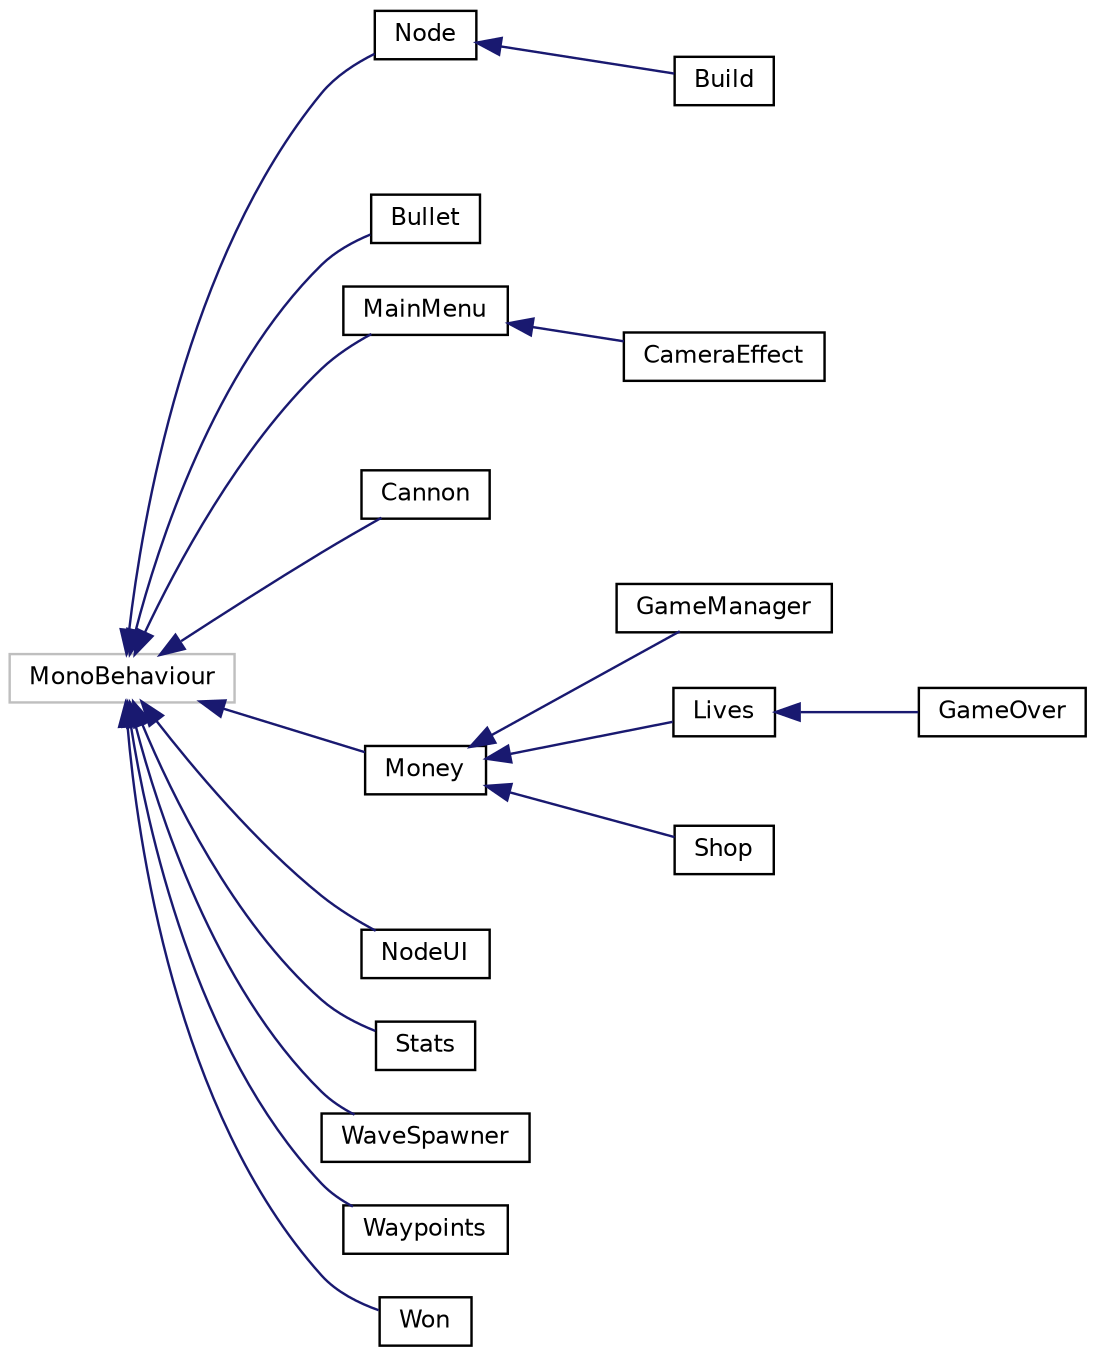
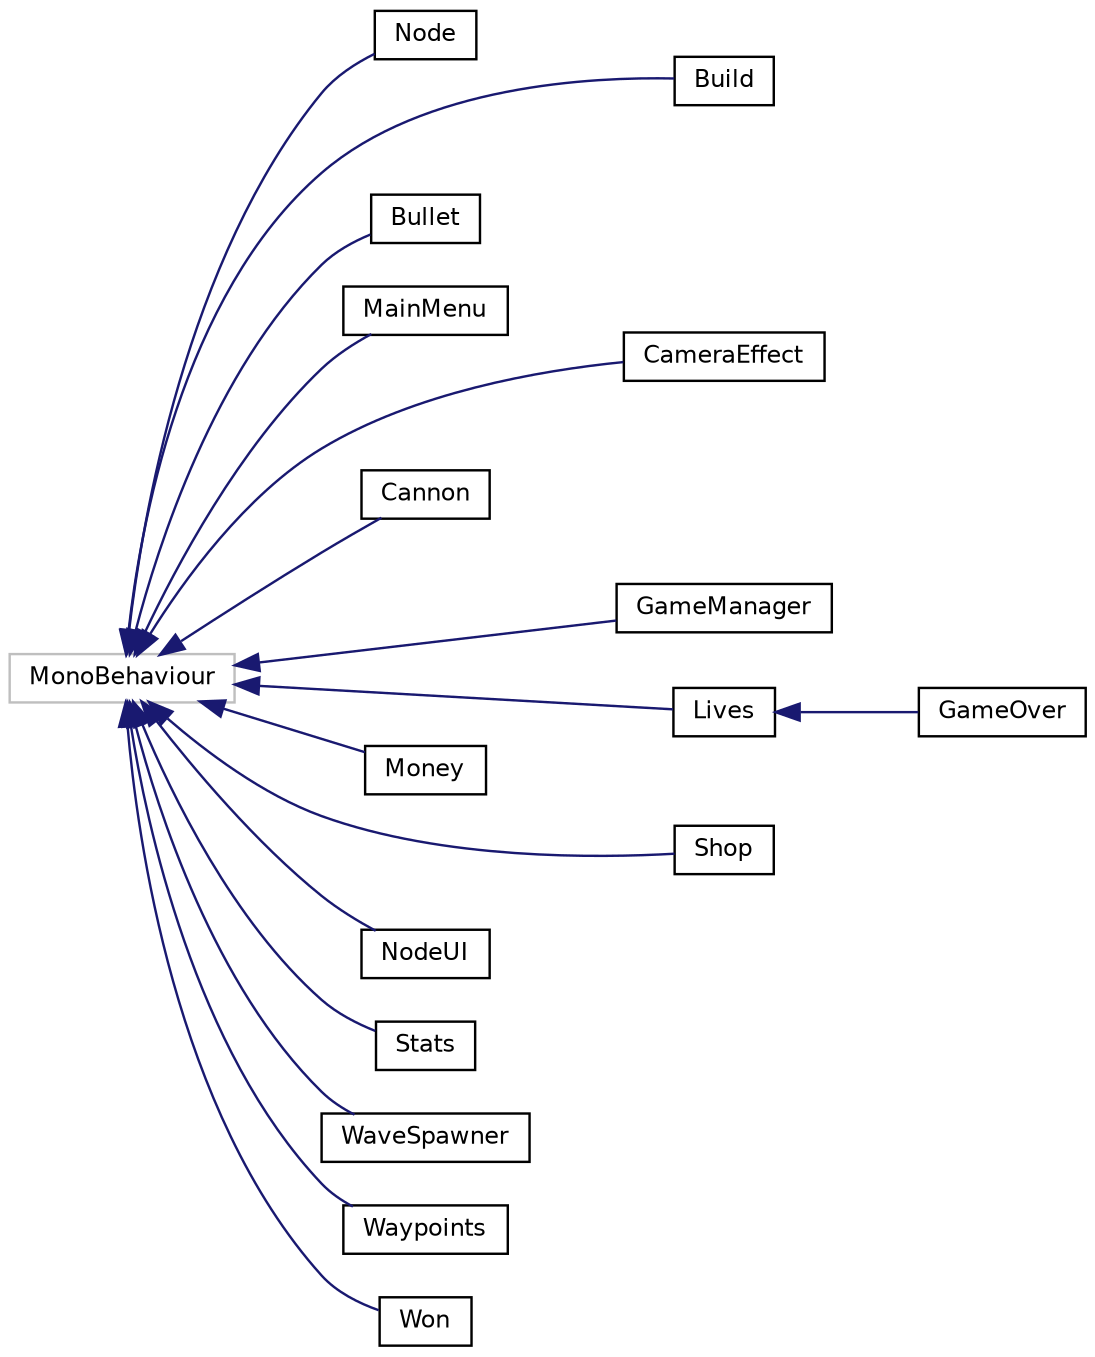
(587, 60) -> (275, 222)
(578, 334) -> (349, 434)
(586, 683) -> (438, 642)
(592, 738) -> (466, 698)
(592, 815) -> (405, 839)
